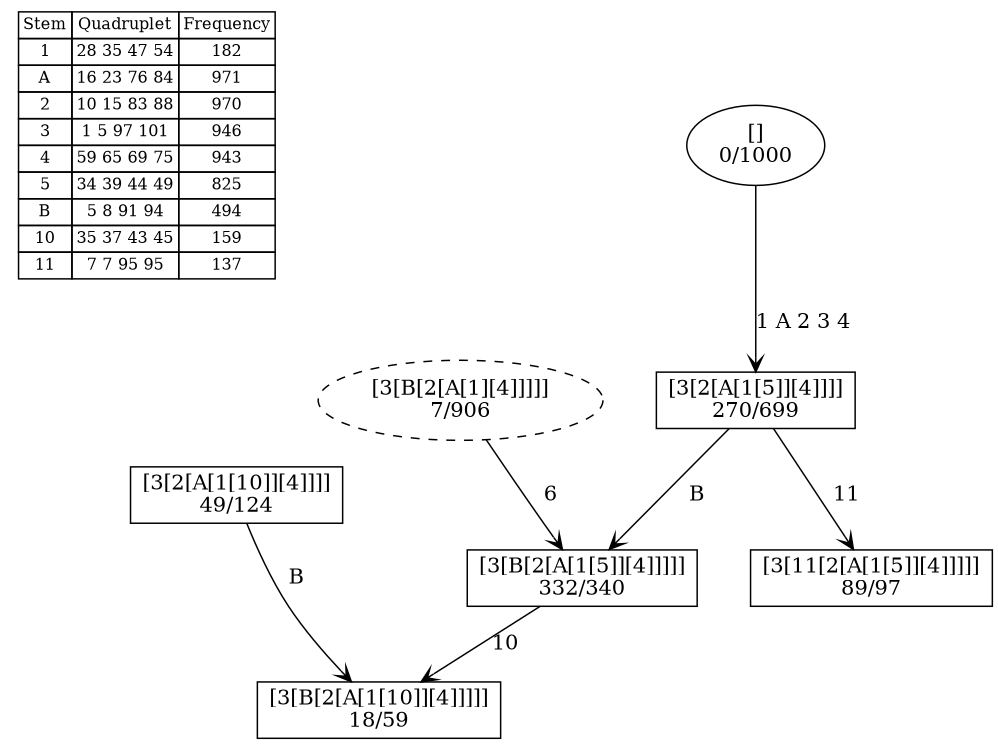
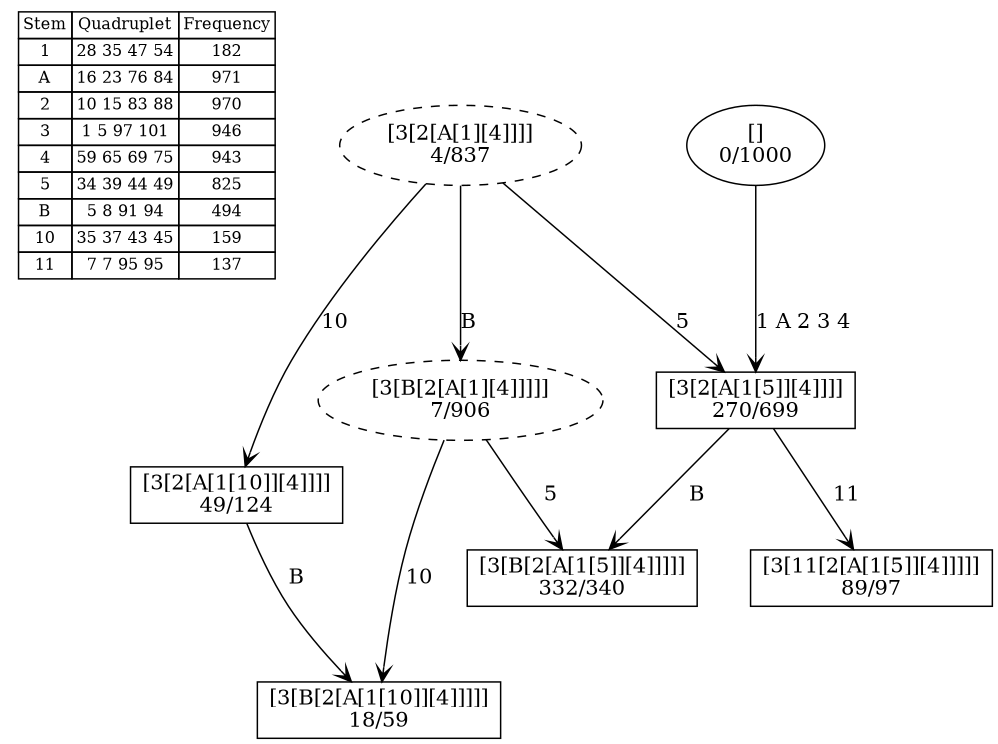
none -> (461, 145)
(554, 495) -> (554, 495)
(487, 640) -> (405, 551)
